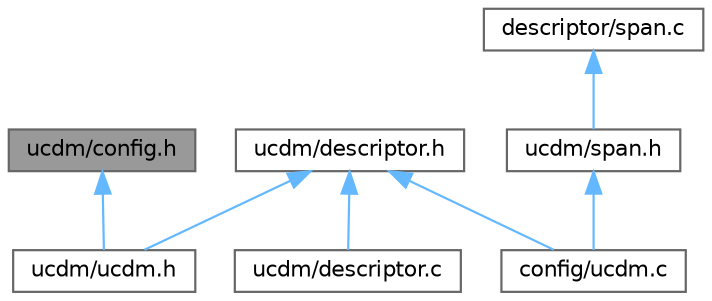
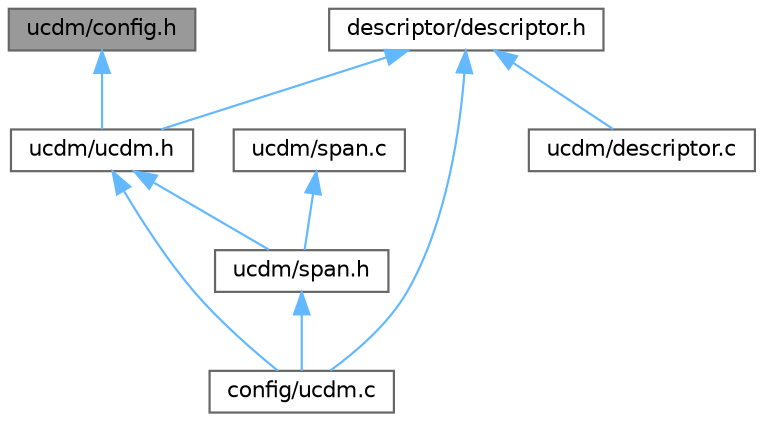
(594, 30) -> (319, 150)
(350, 150) -> (466, 30)
none -> (212, 216)
none -> (192, 289)
